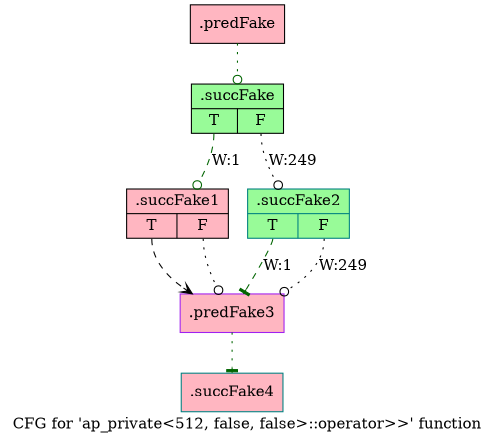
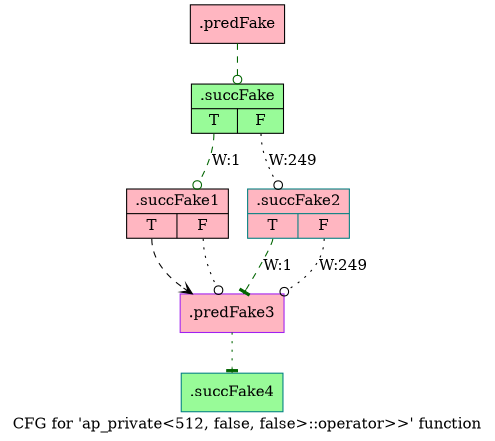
(237, 59) -> (237, 59)
(298, 214) -> (298, 214)
(232, 392) -> (232, 392)
